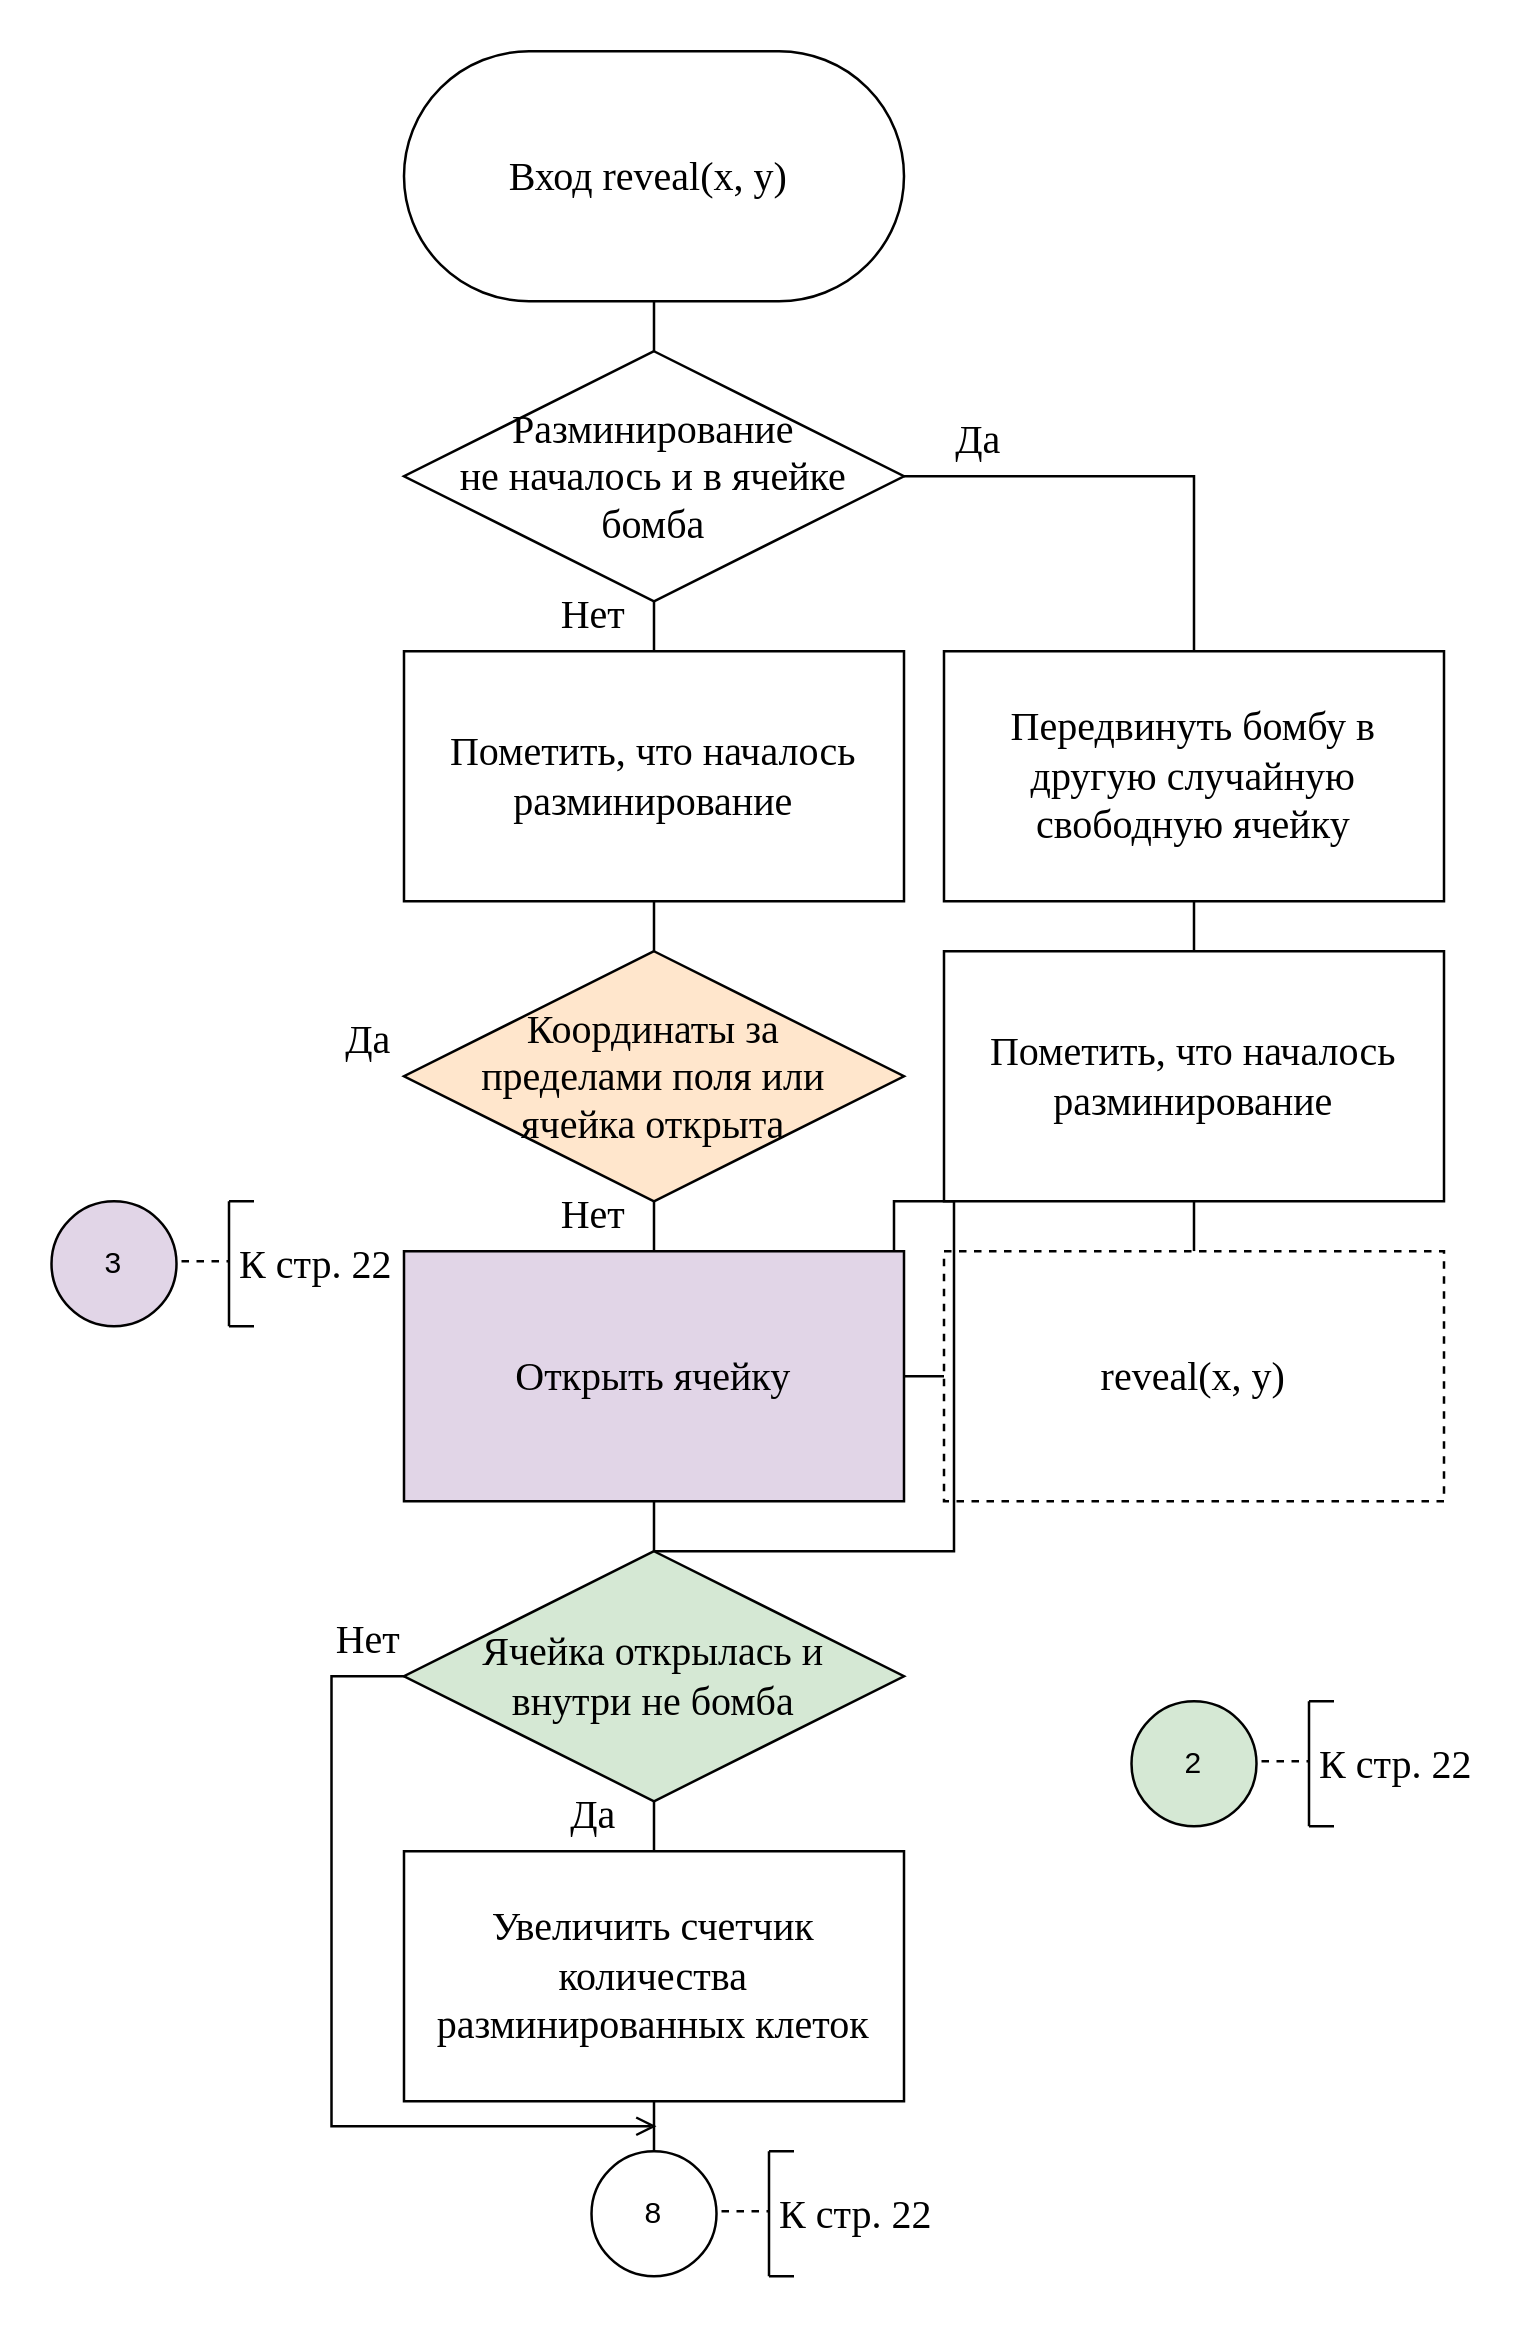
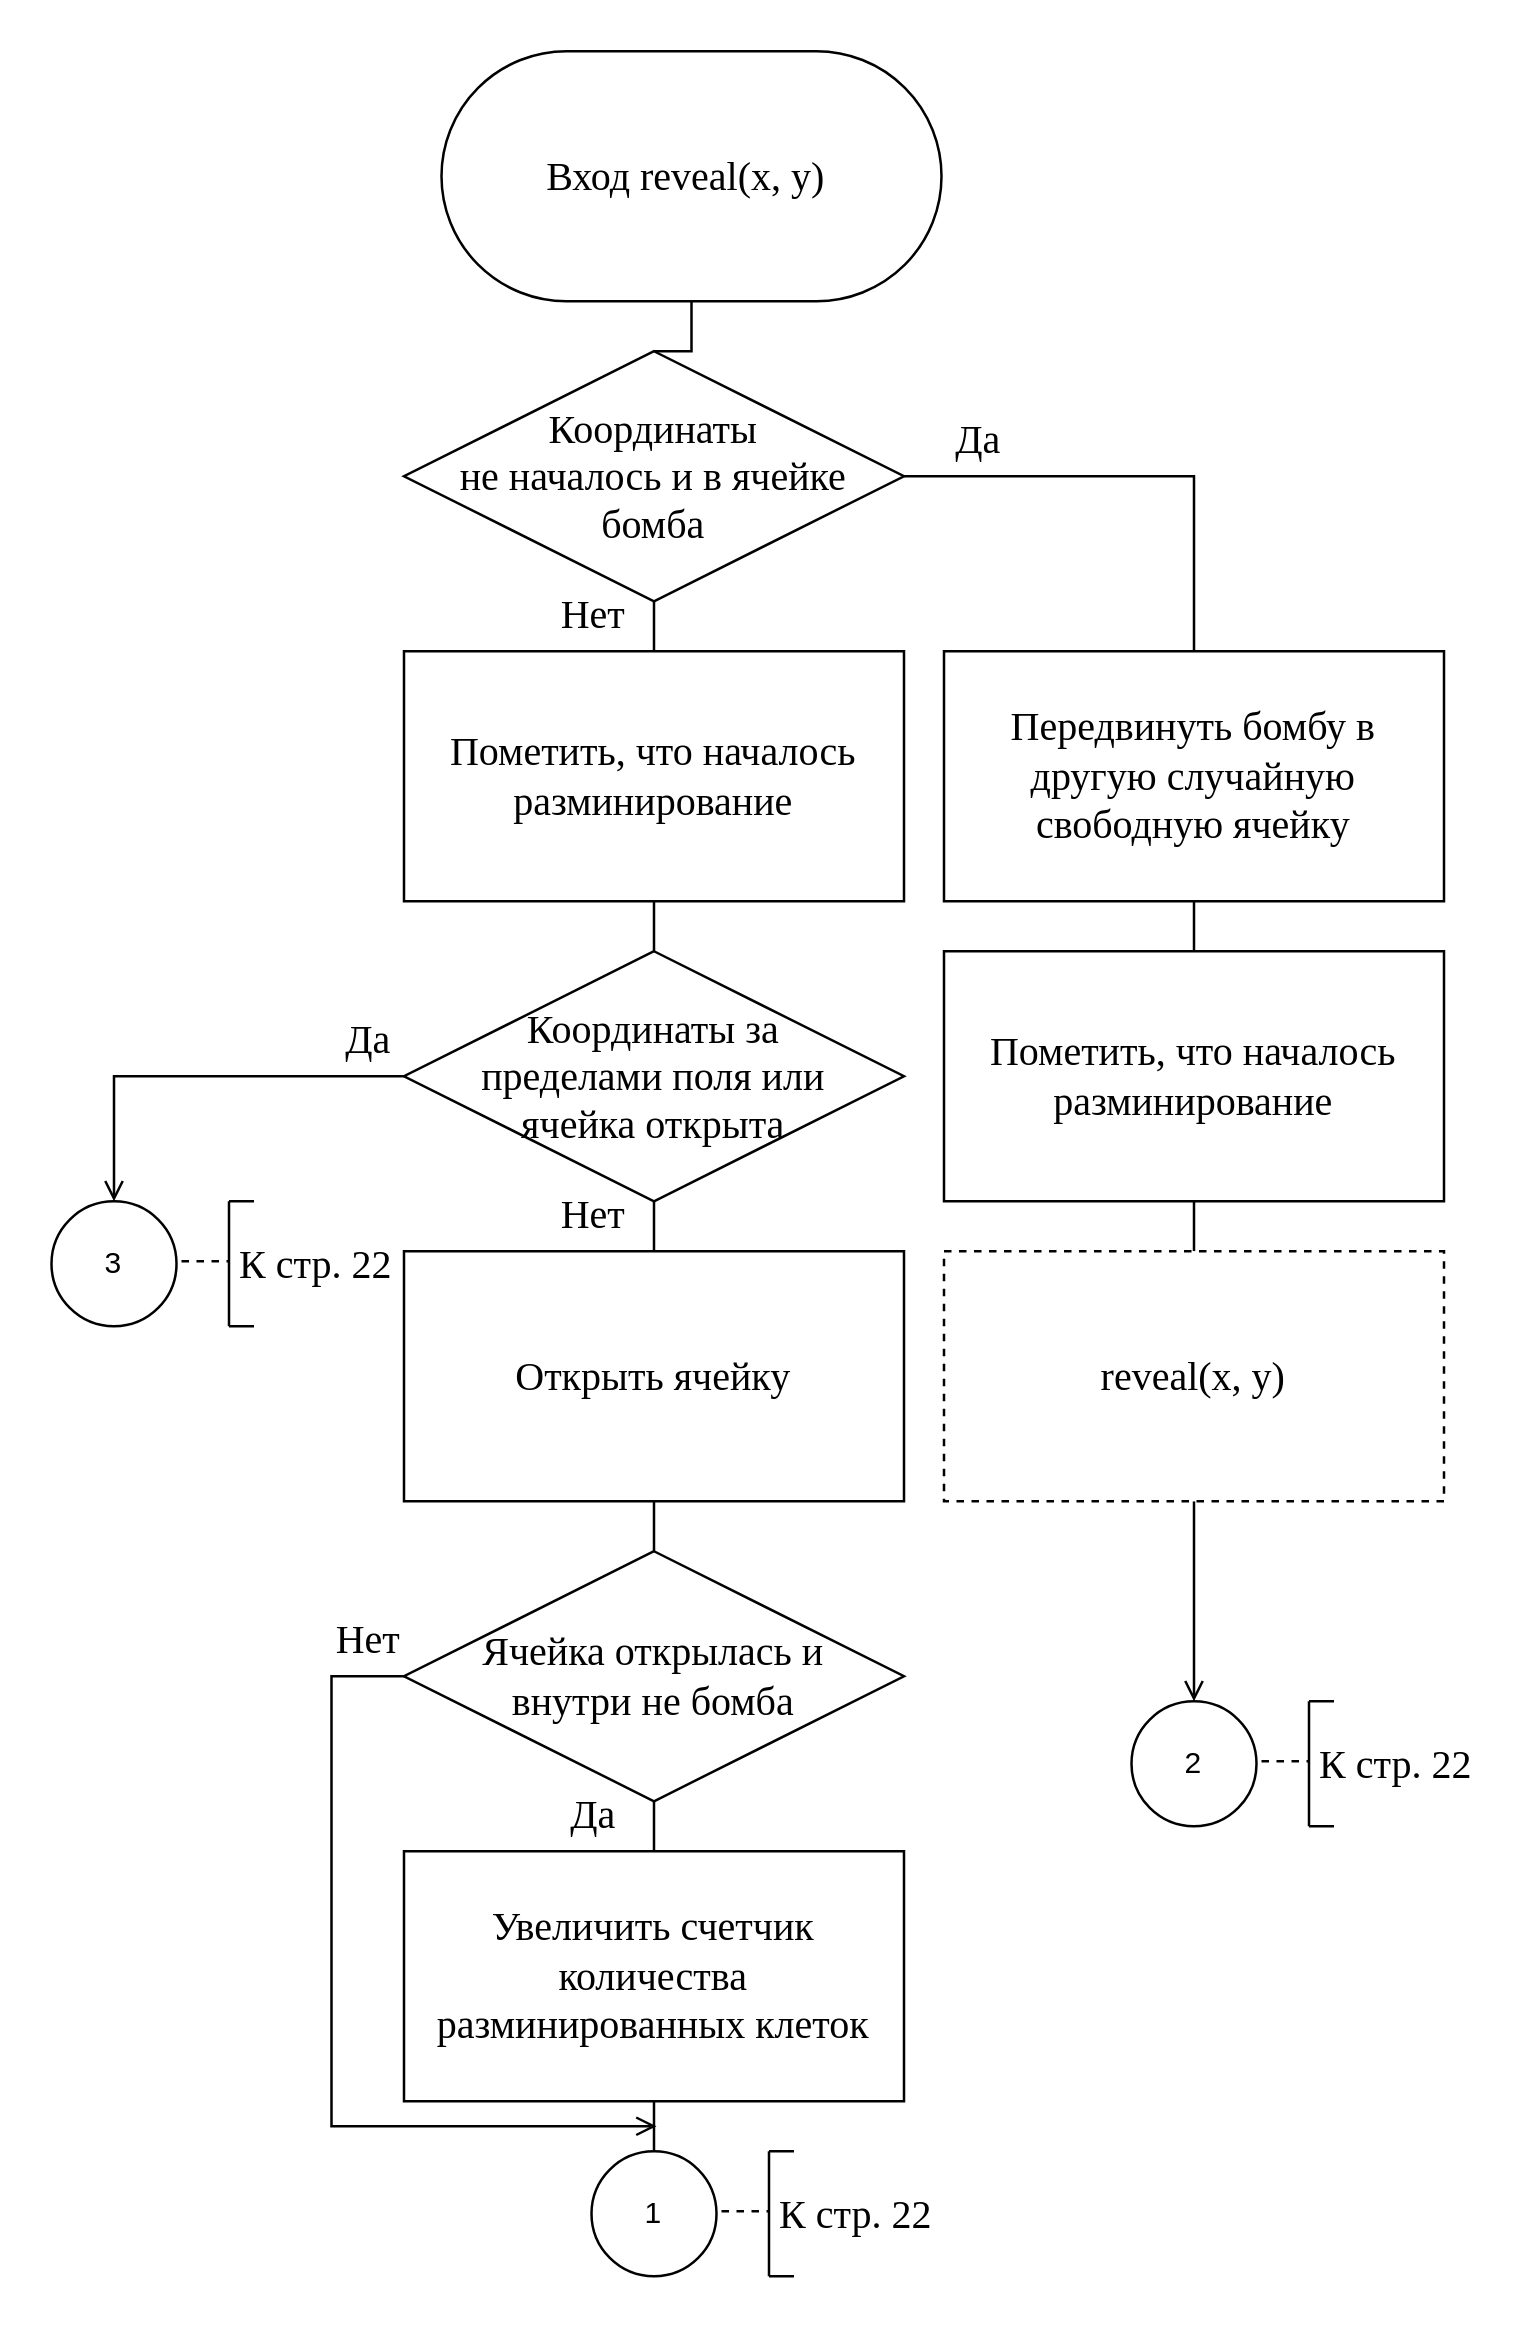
(654, 176) -> (691, 176)
(654, 476) -> (654, 476)
none -> (200, 1076)
(654, 1076) -> (654, 1076)
(114, 1264) -> (114, 1264)
(654, 1376) -> (654, 1376)
(954, 1473) -> (654, 1549)
none -> (1194, 1598)
(654, 1676) -> (654, 1676)
(1194, 1764) -> (1194, 1764)
(654, 2214) -> (654, 2214)
